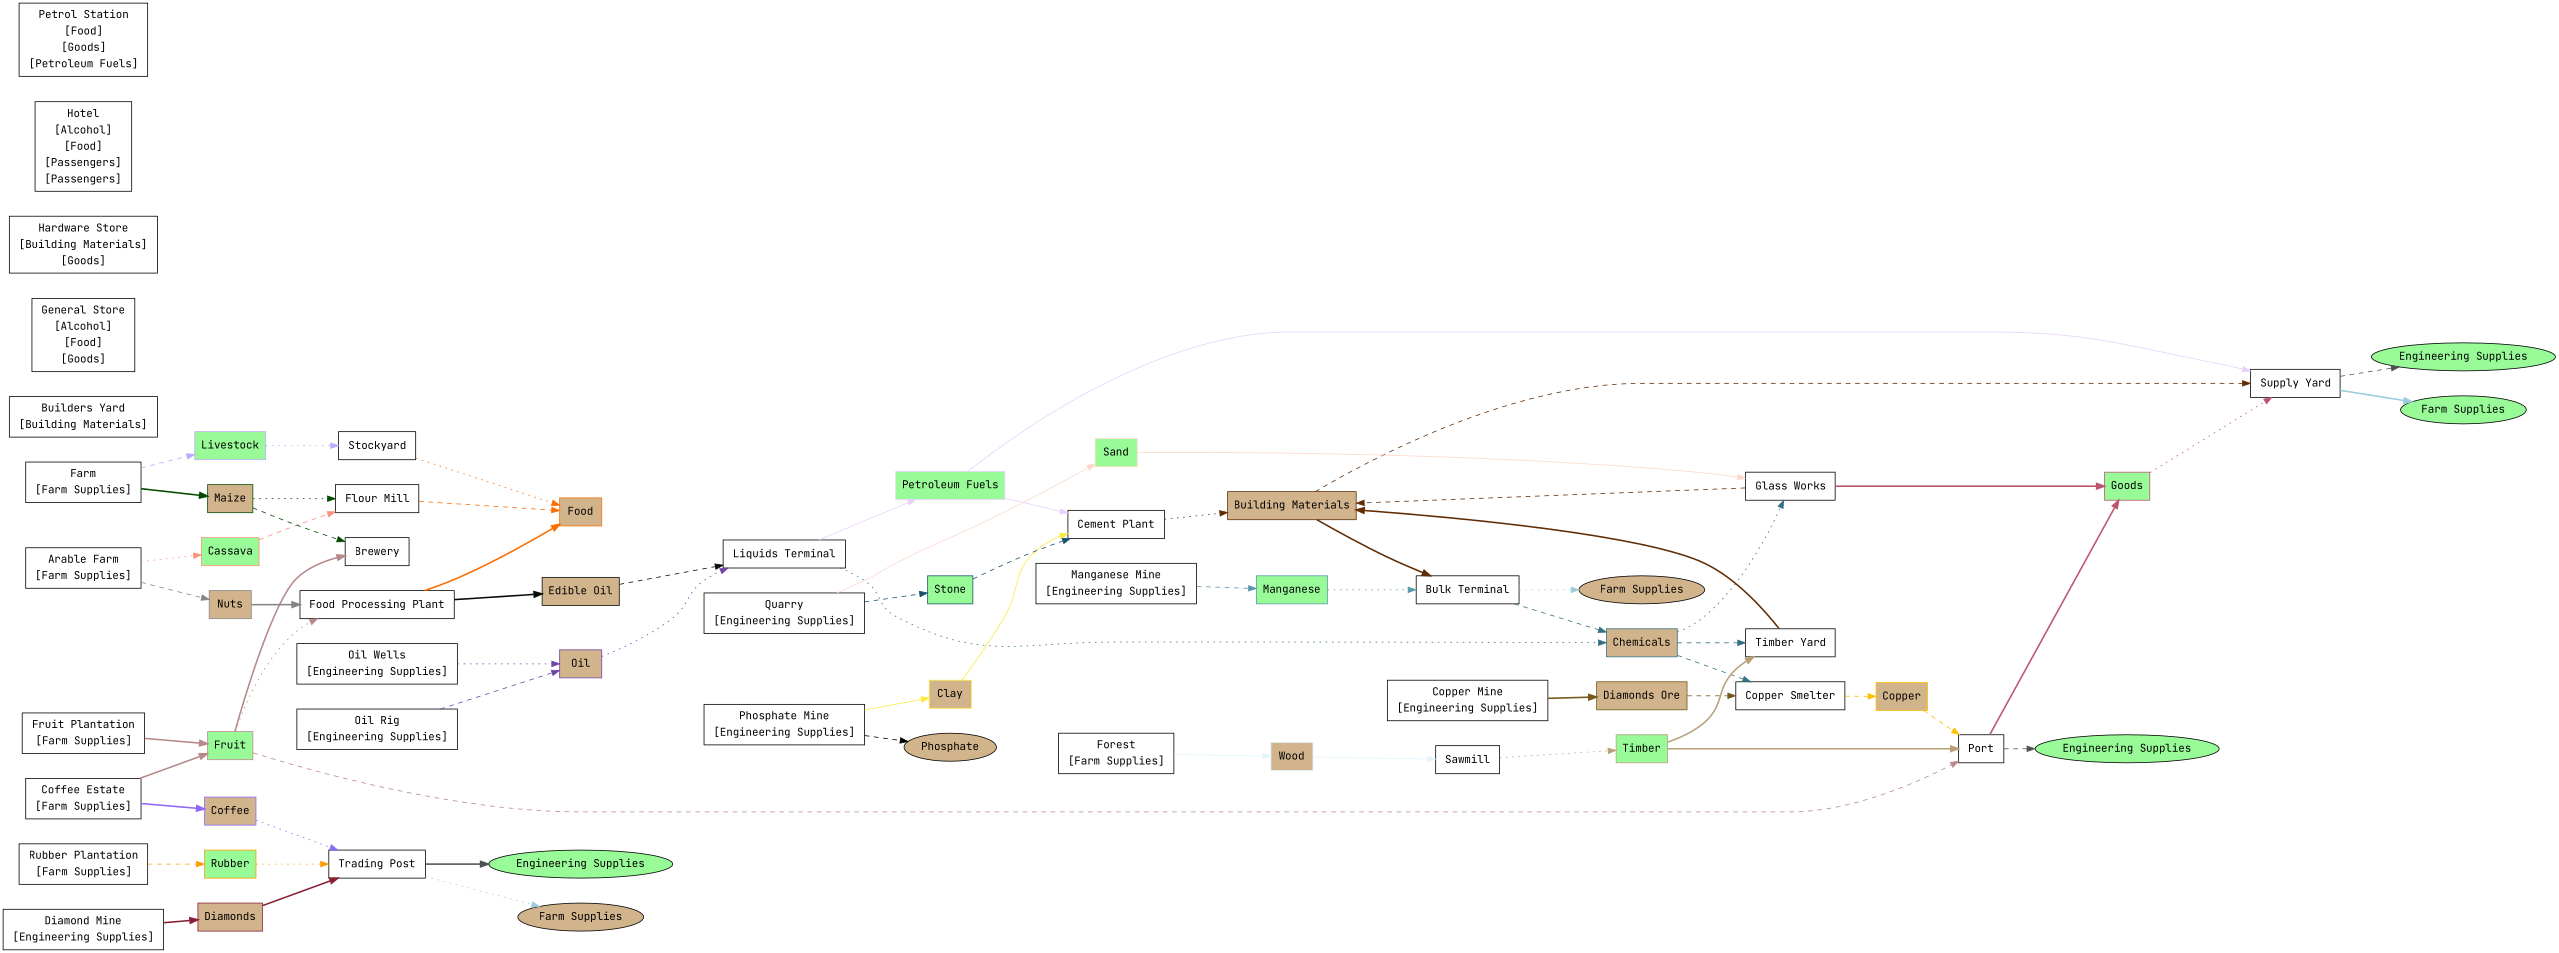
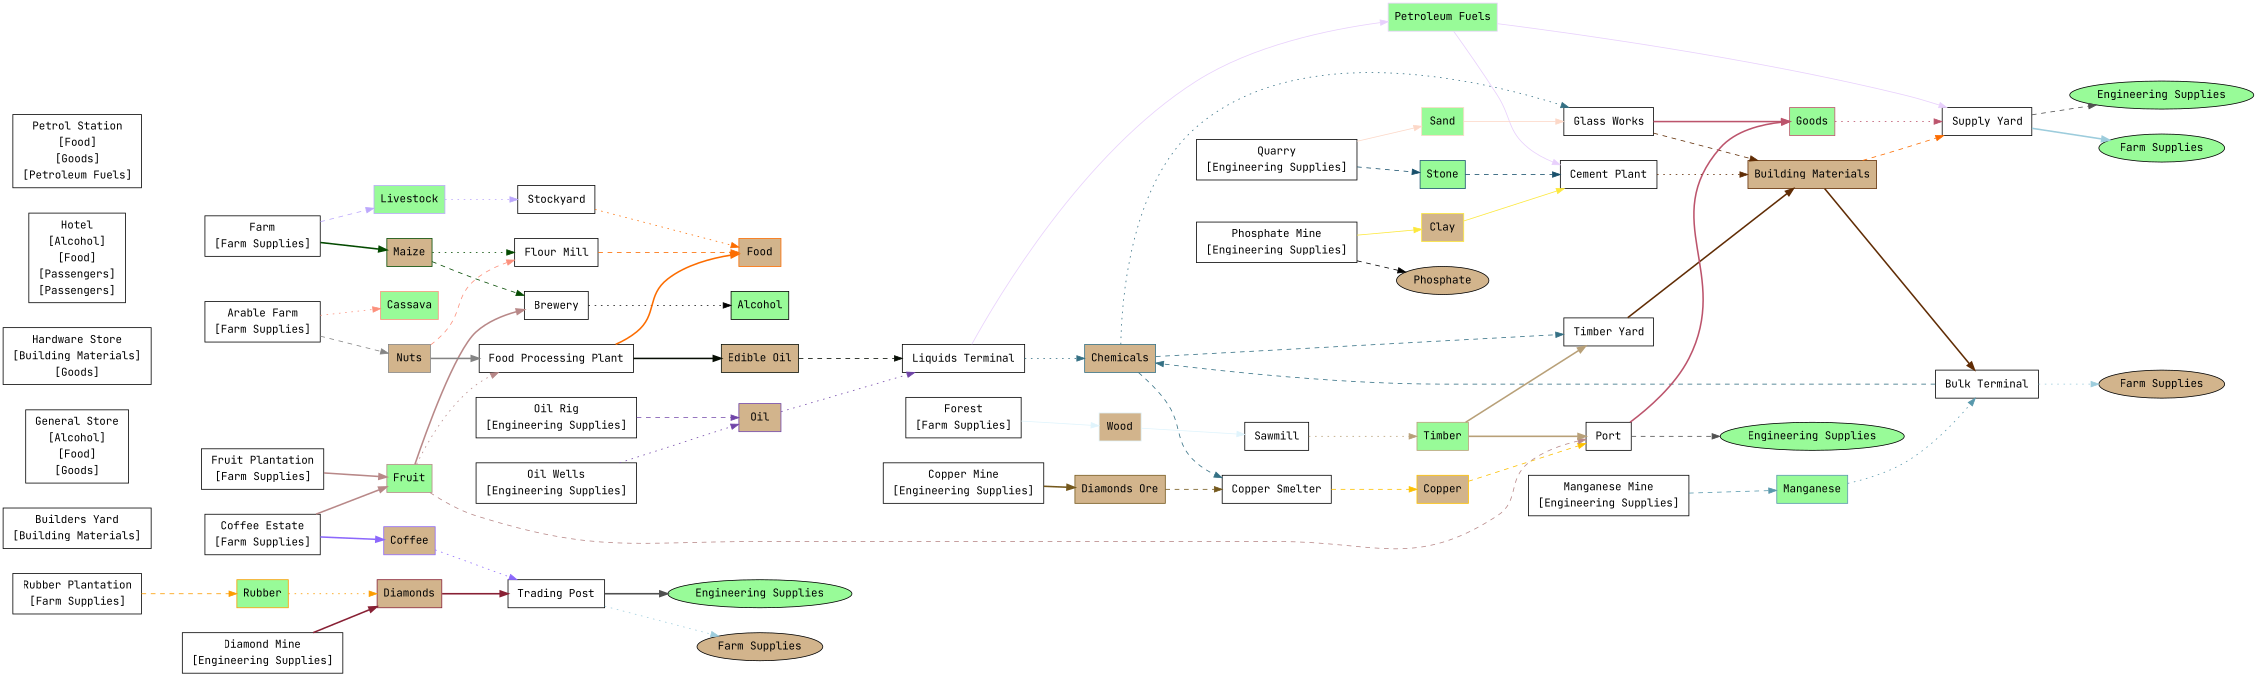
none -> (760, 305)
(1768, 383) -> (1900, 150)
(290, 528) -> (462, 297)
(288, 864) -> (329, 594)
